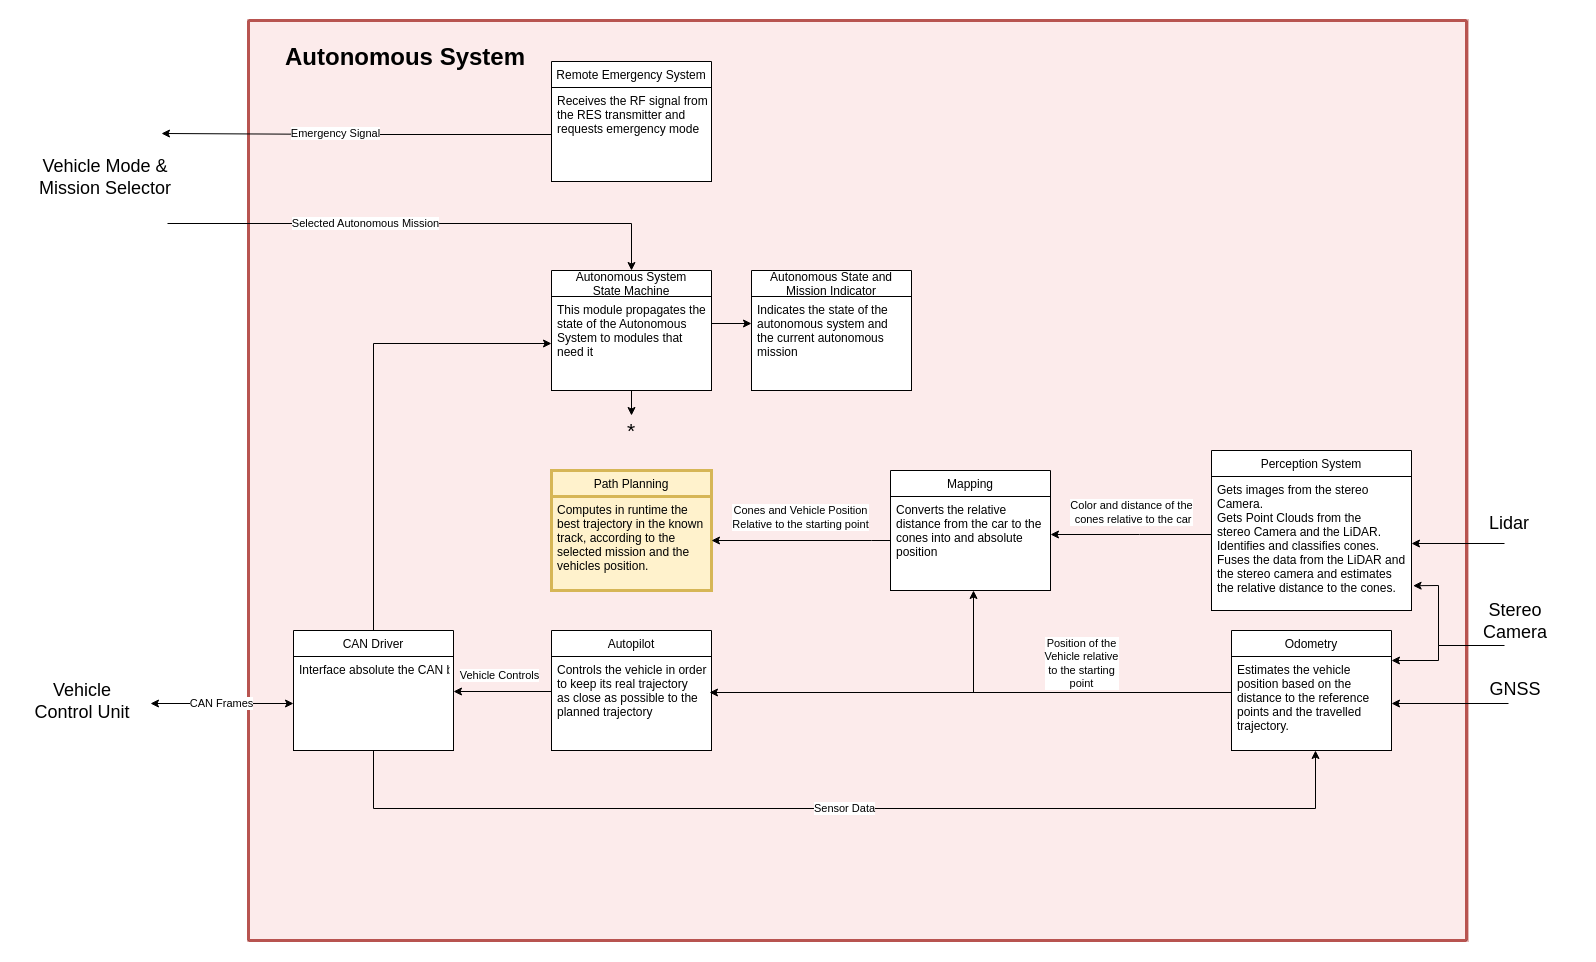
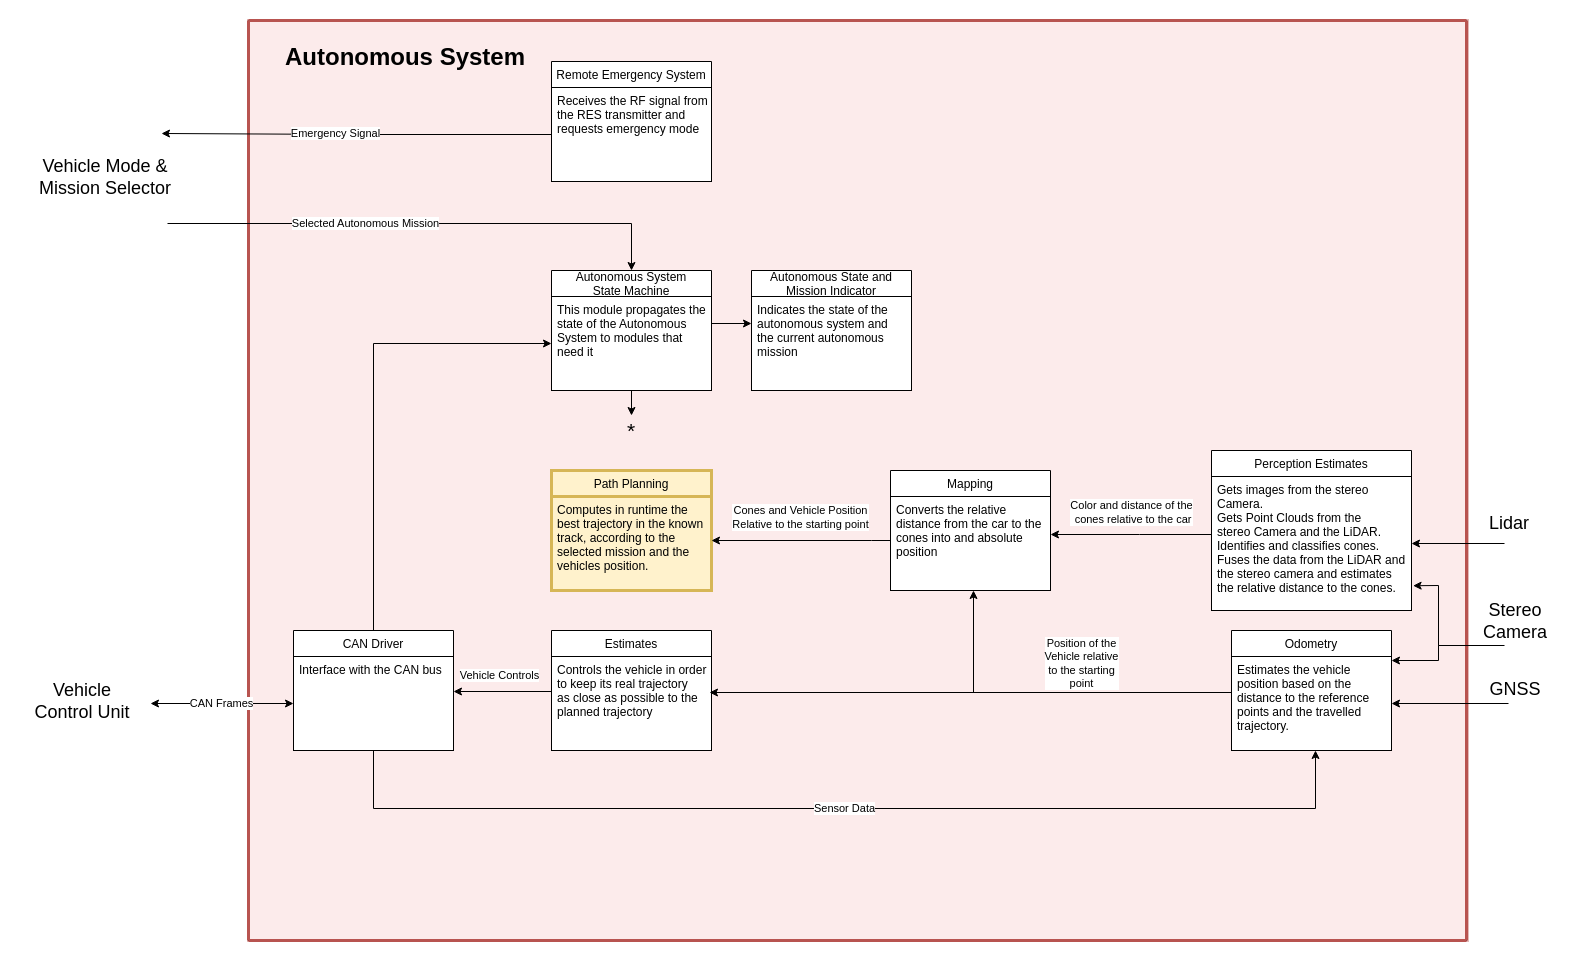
(1311, 464) -> (1311, 464)
(631, 644) -> (631, 644)
(392, 670) -> (379, 670)
